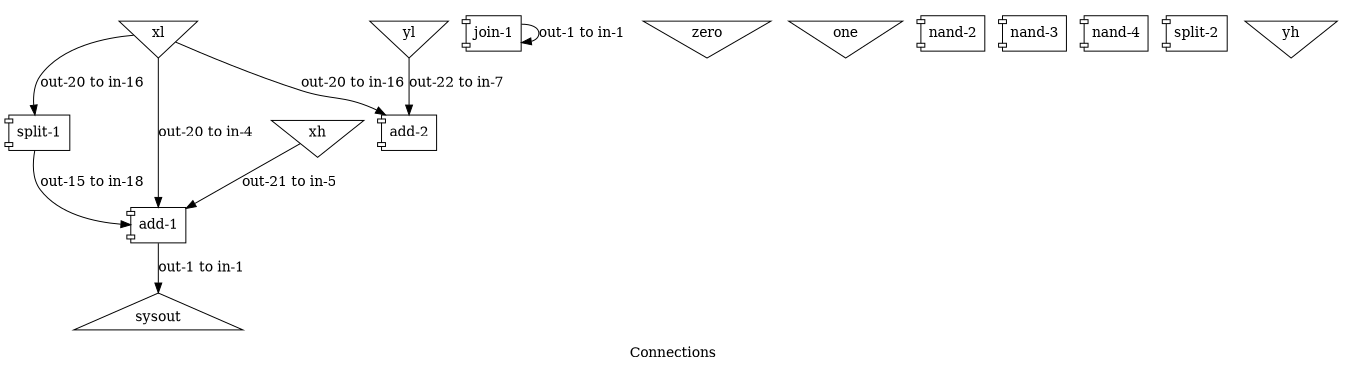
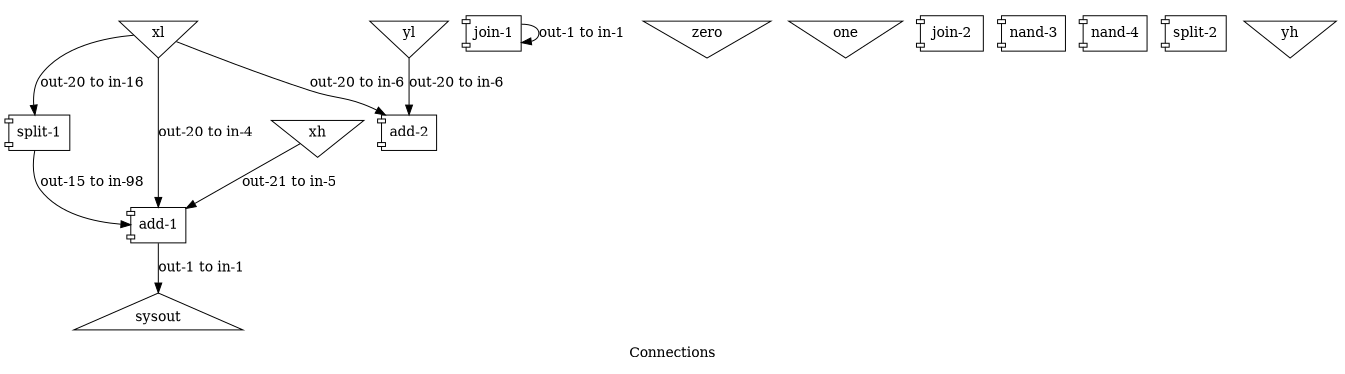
(953, 33) -> (952, 33)
(353, 83) -> (357, 83)
(457, 83) -> (457, 83)
(92, 182) -> (92, 182)
